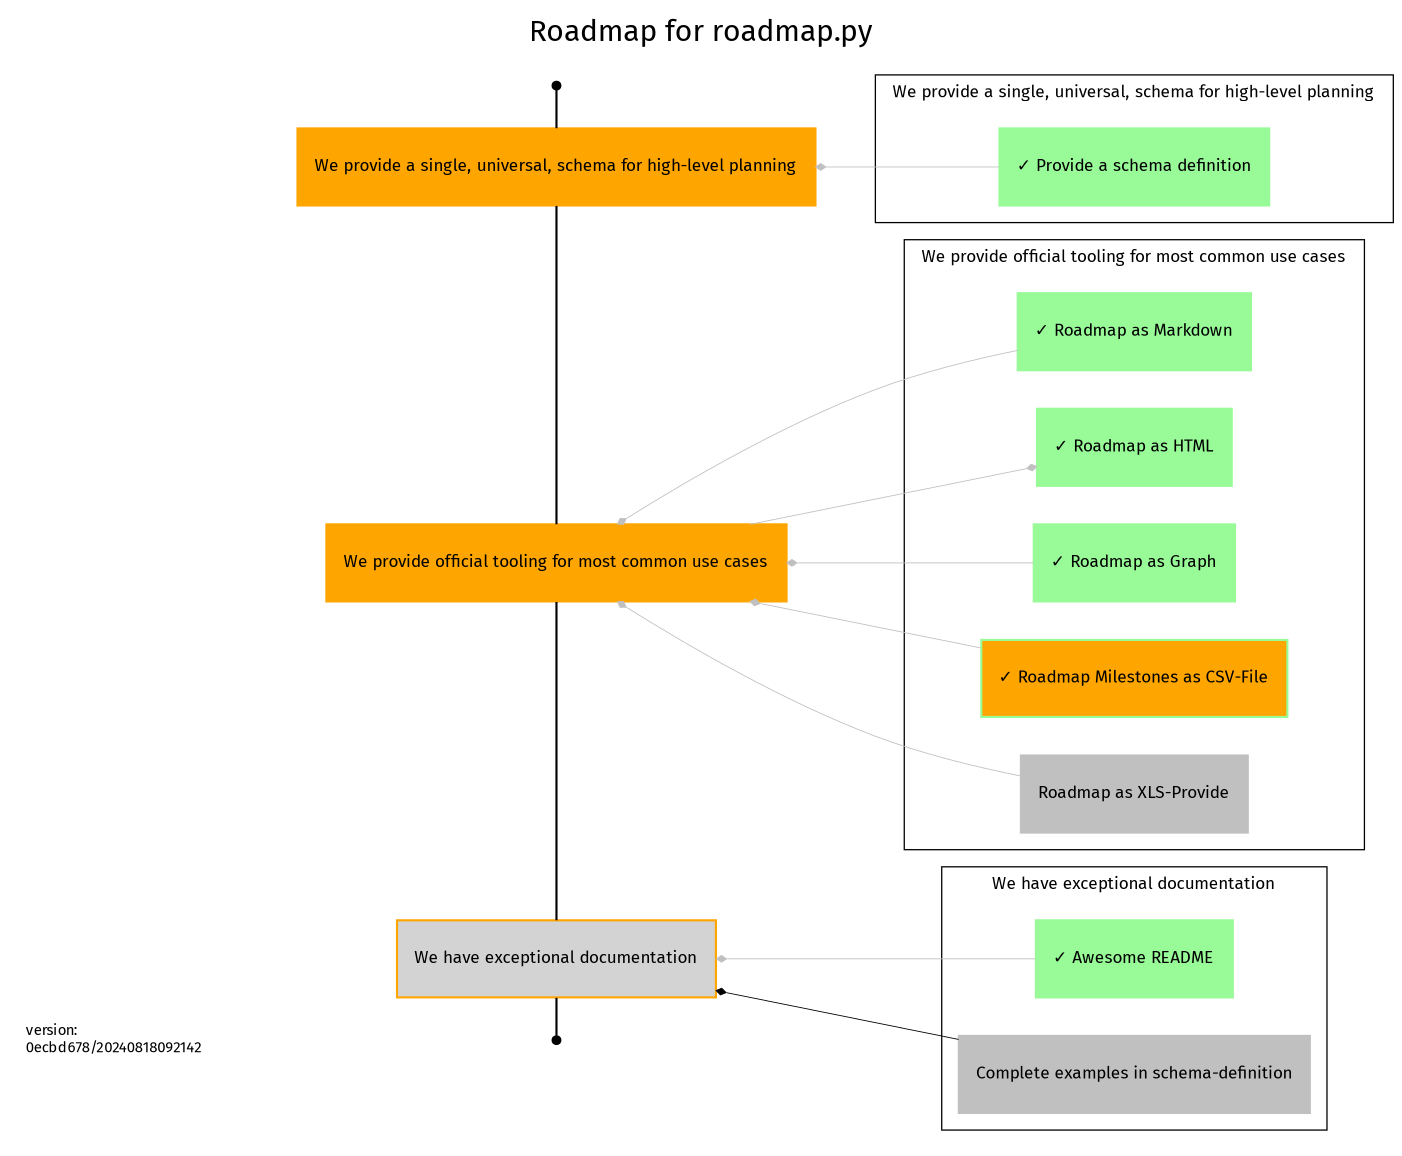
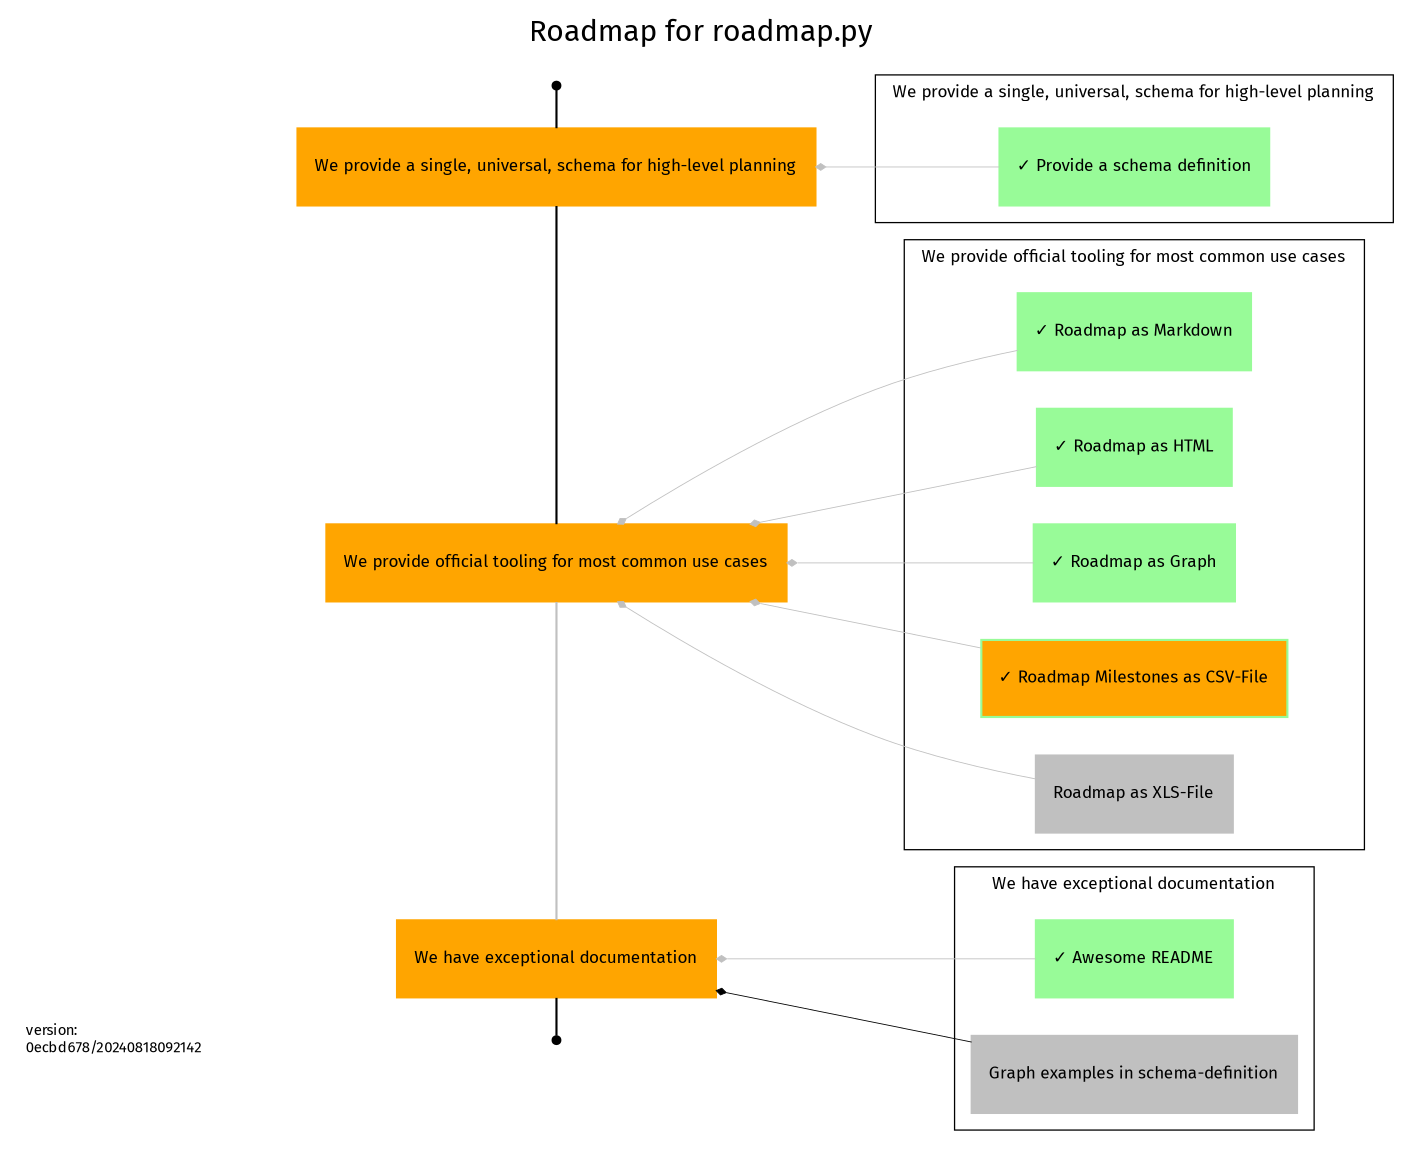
(888, 496) -> (885, 497)
(556, 761) -> (556, 761)
(1134, 794) -> (1134, 794)
(556, 959) -> (556, 959)
(1134, 1074) -> (1134, 1074)
